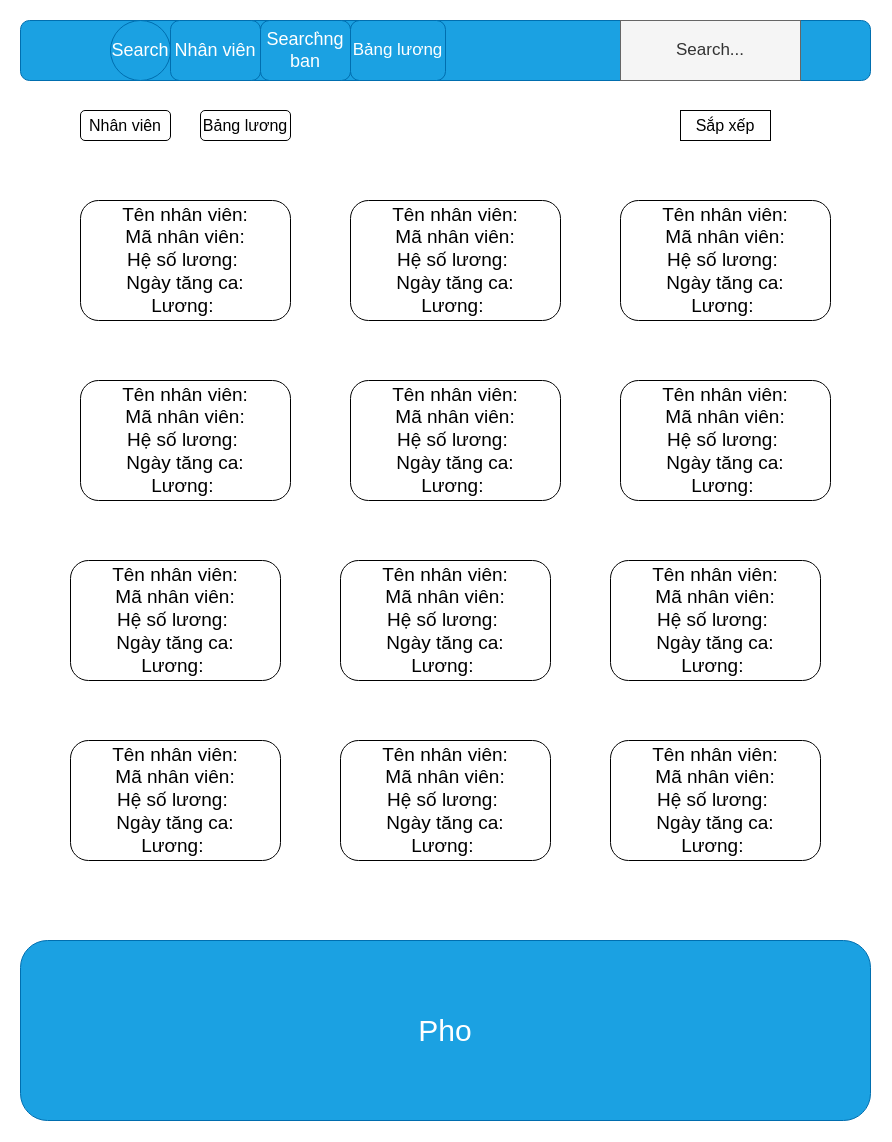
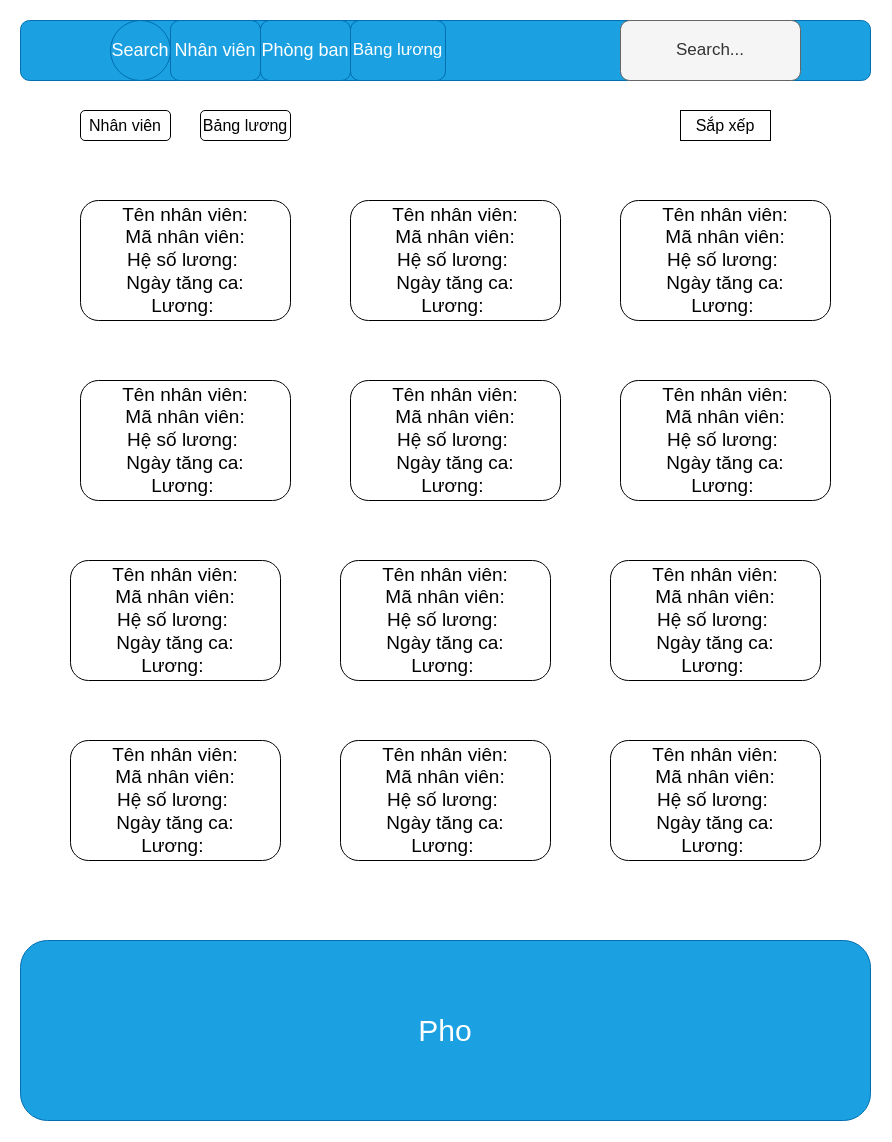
(306, 51) -> (306, 51)
(711, 51) -> (711, 51)
